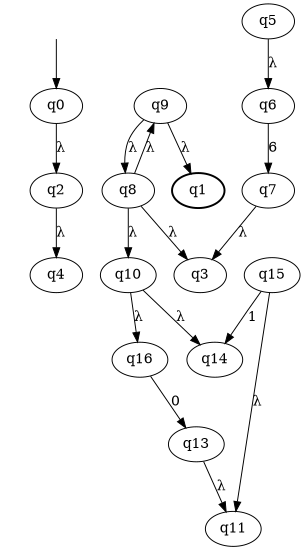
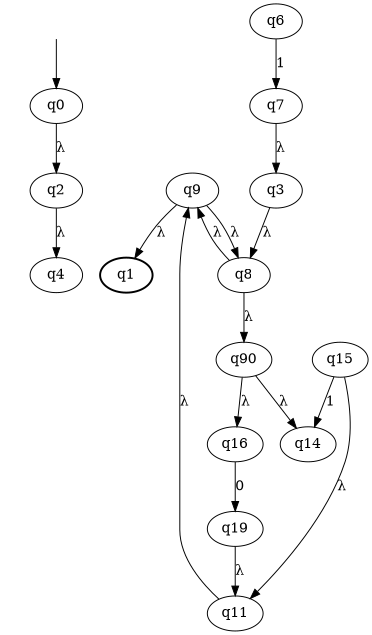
(268, 21) -> none
(273, 148) -> (281, 64)
(161, 229) -> (262, 228)
(128, 275) -> (244, 360)
none -> (180, 414)
(196, 444) -> (235, 529)
